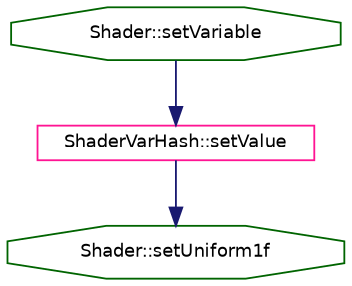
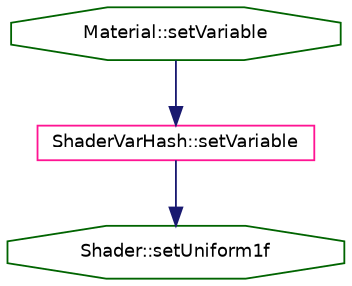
(176, 34) -> (176, 34)
(176, 143) -> (176, 143)
